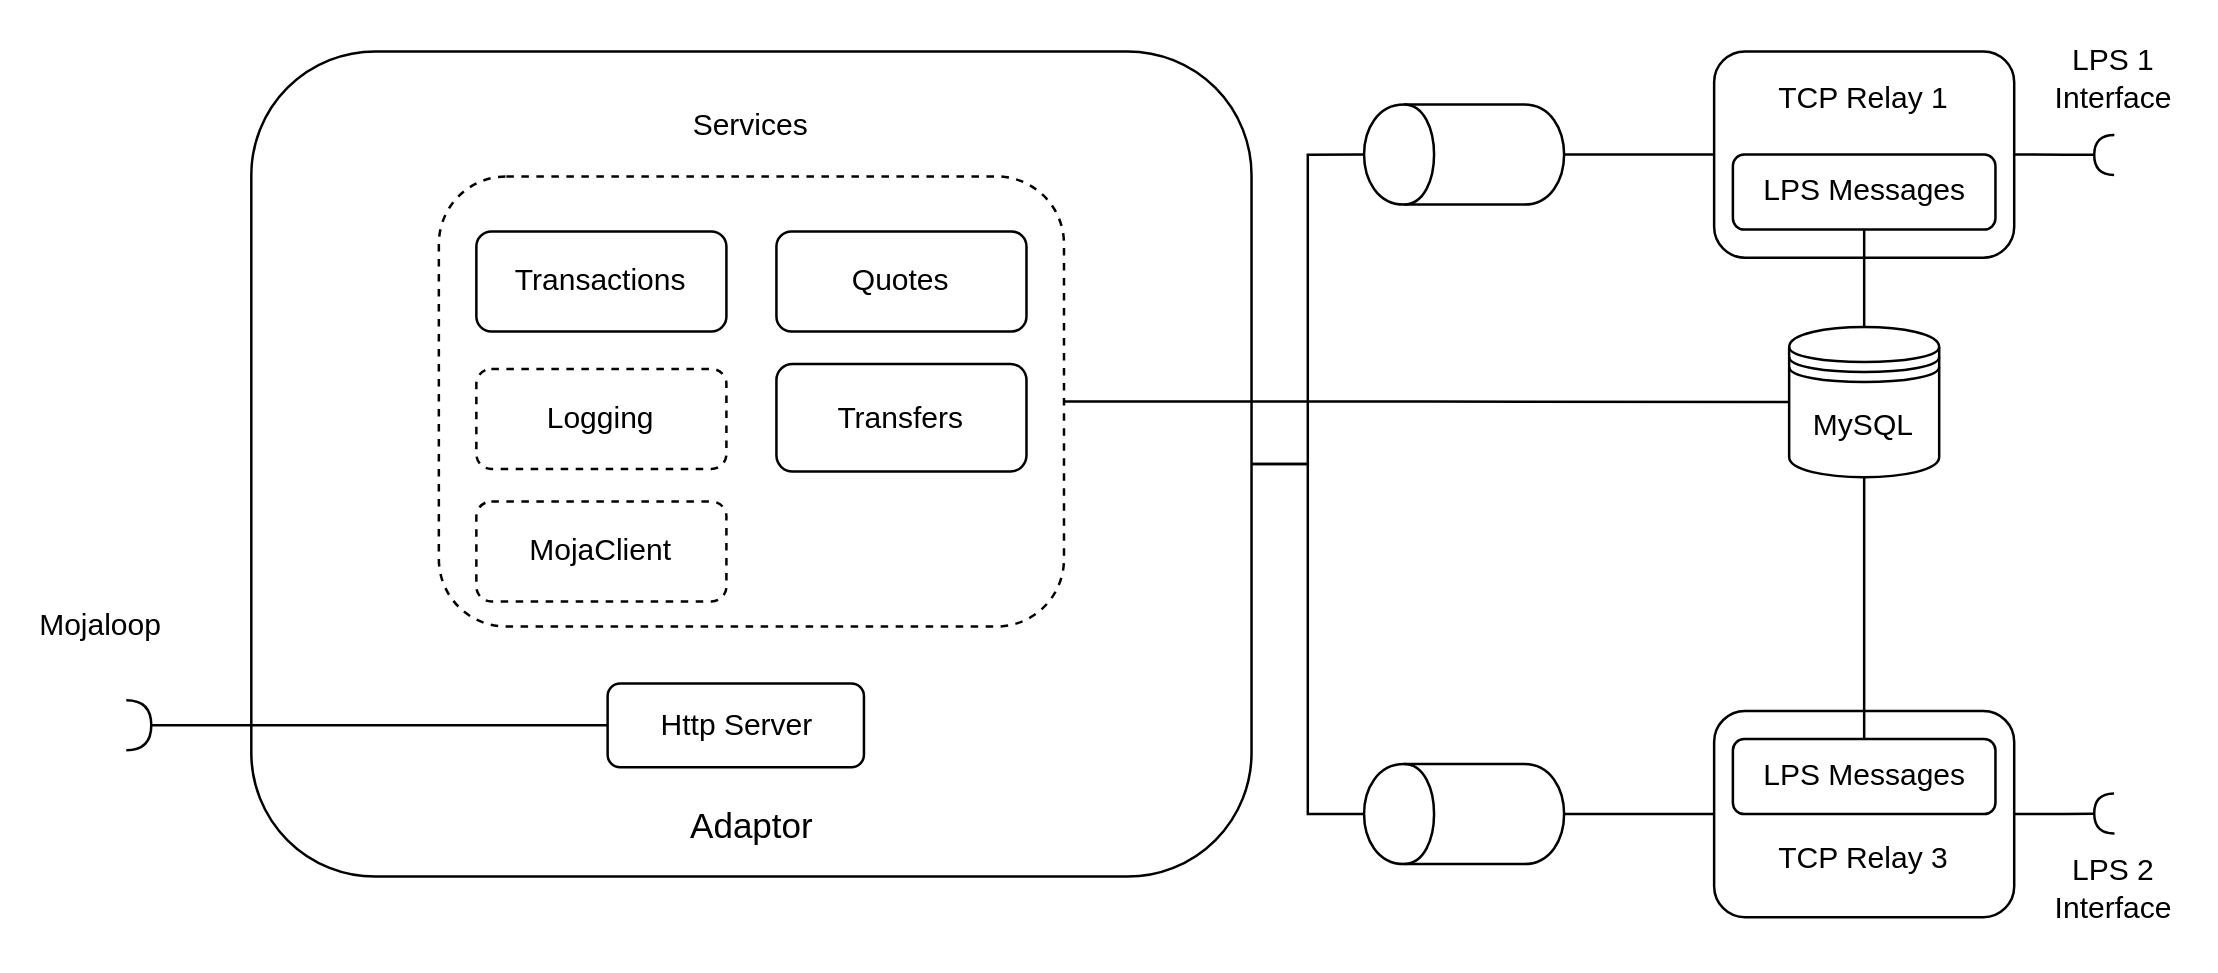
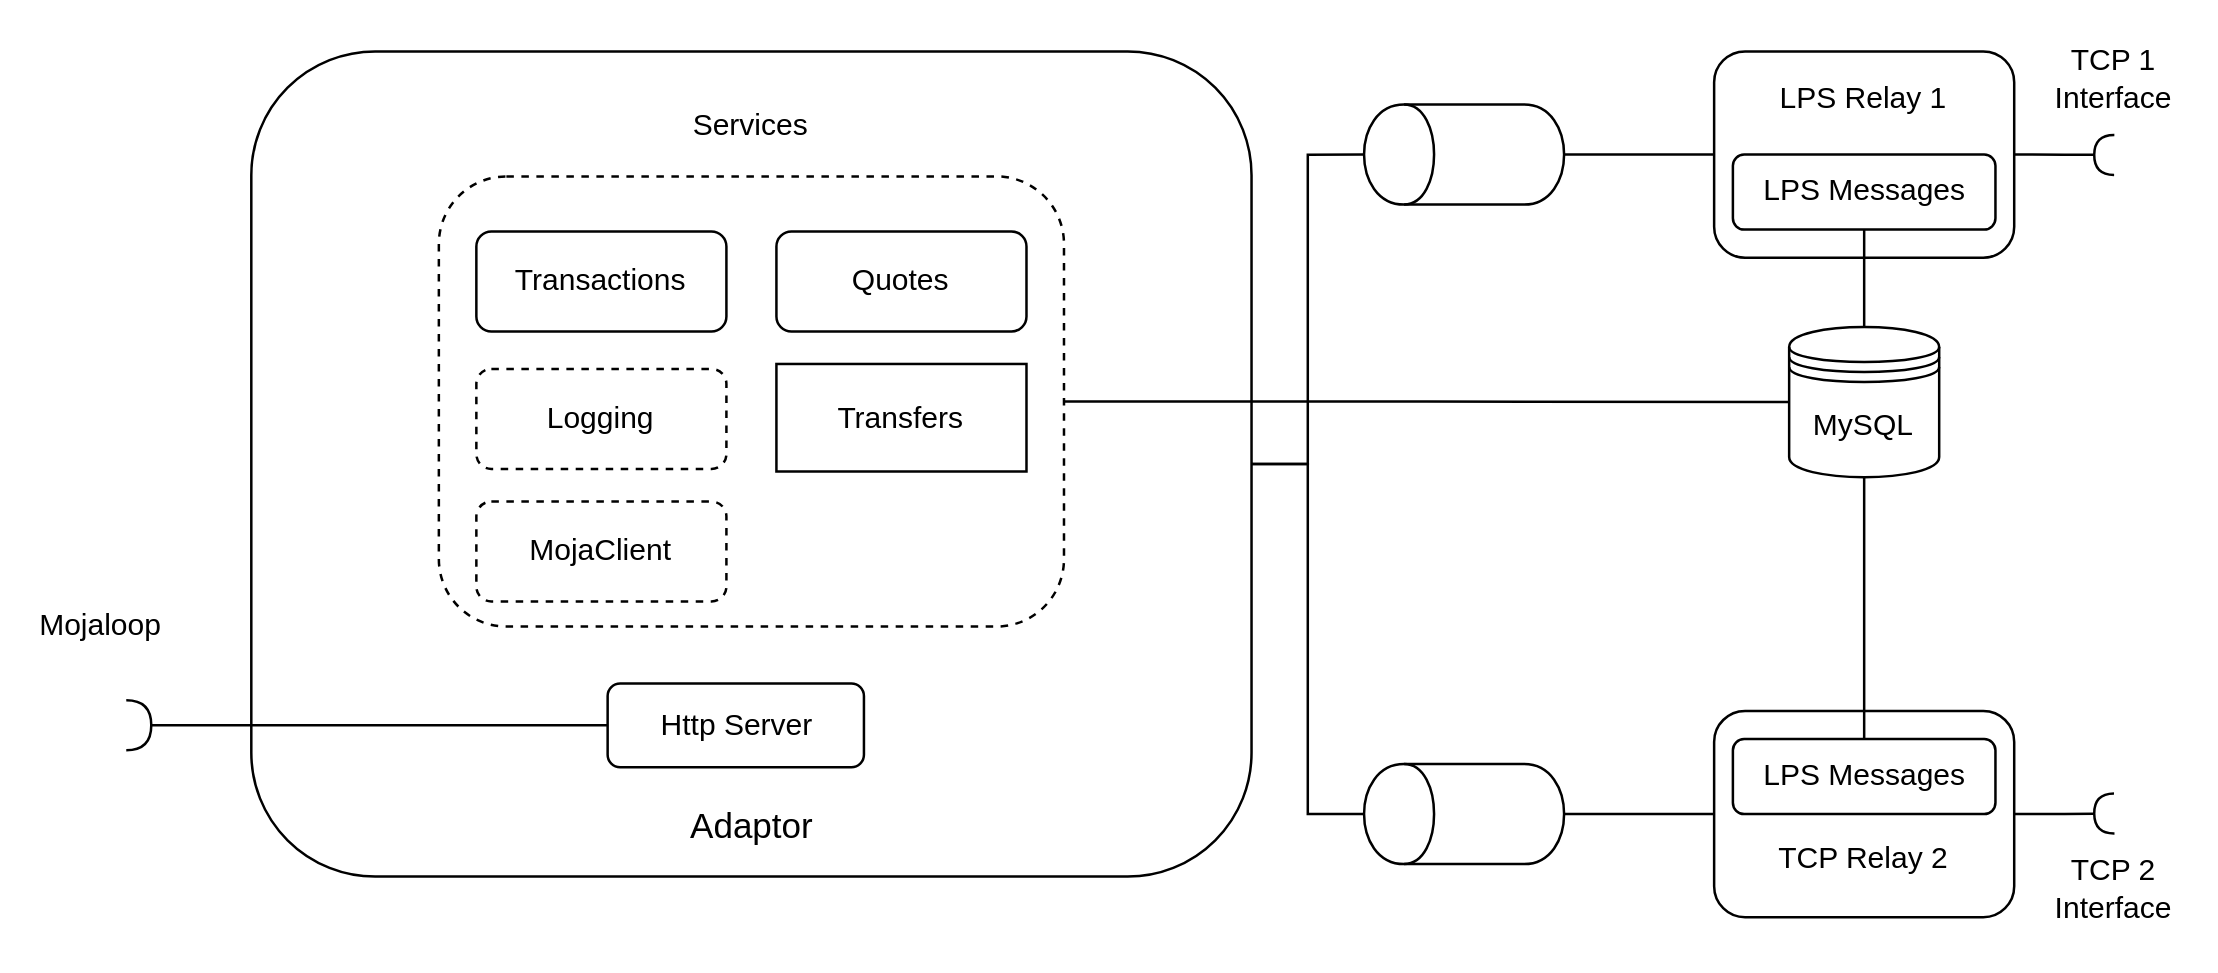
(2114, 79) -> (2114, 79)
(1864, 99) -> (1864, 99)
(901, 418) -> (901, 418)
(1864, 859) -> (1864, 859)
(2114, 889) -> (2114, 889)
